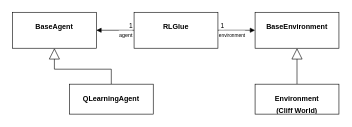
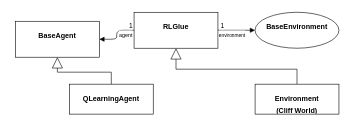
(54, 30) -> (57, 39)
(297, 30) -> (297, 30)
(297, 65) -> (233, 69)
